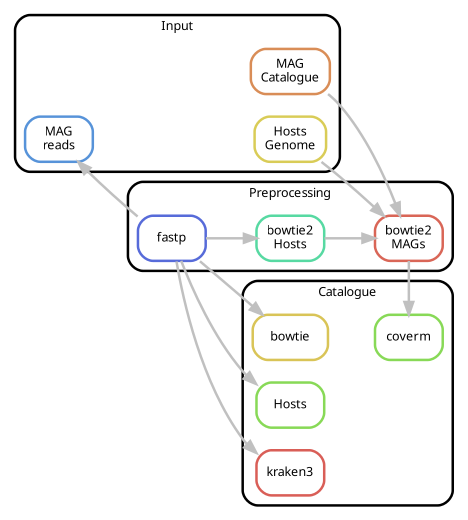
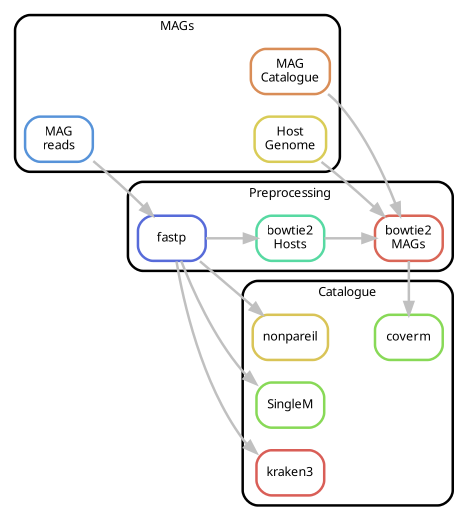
(177, 27) -> (177, 27)
(290, 139) -> (290, 139)
(112, 194) -> (119, 183)
(290, 337) -> (290, 337)
(290, 405) -> (290, 405)
